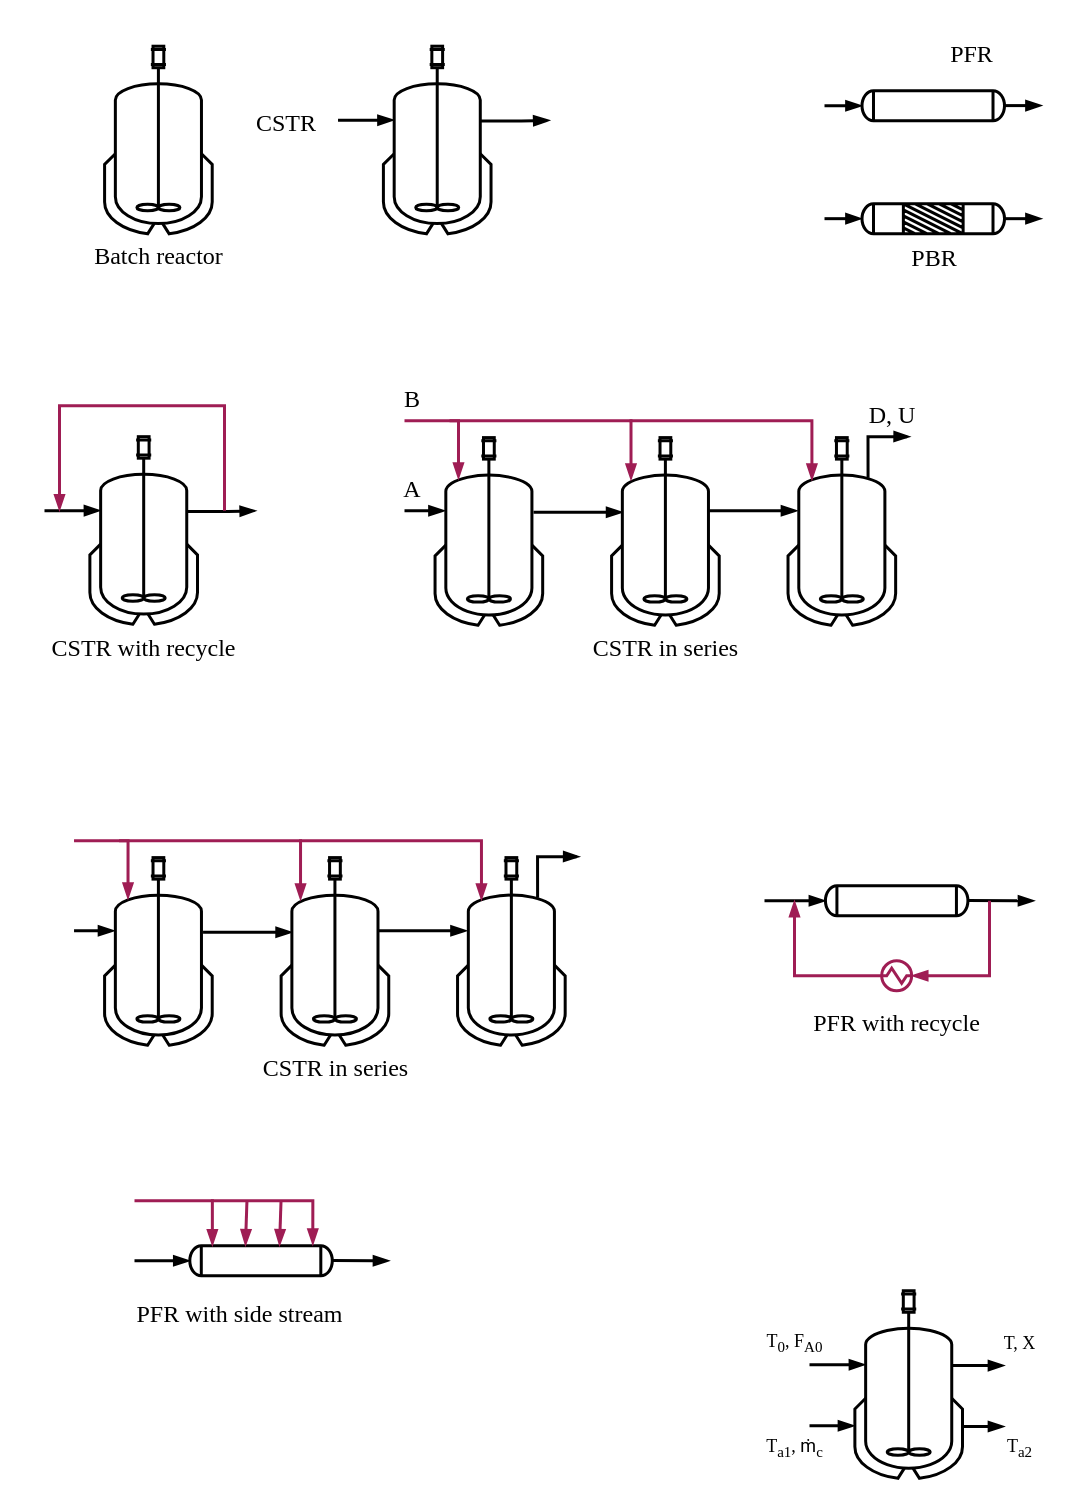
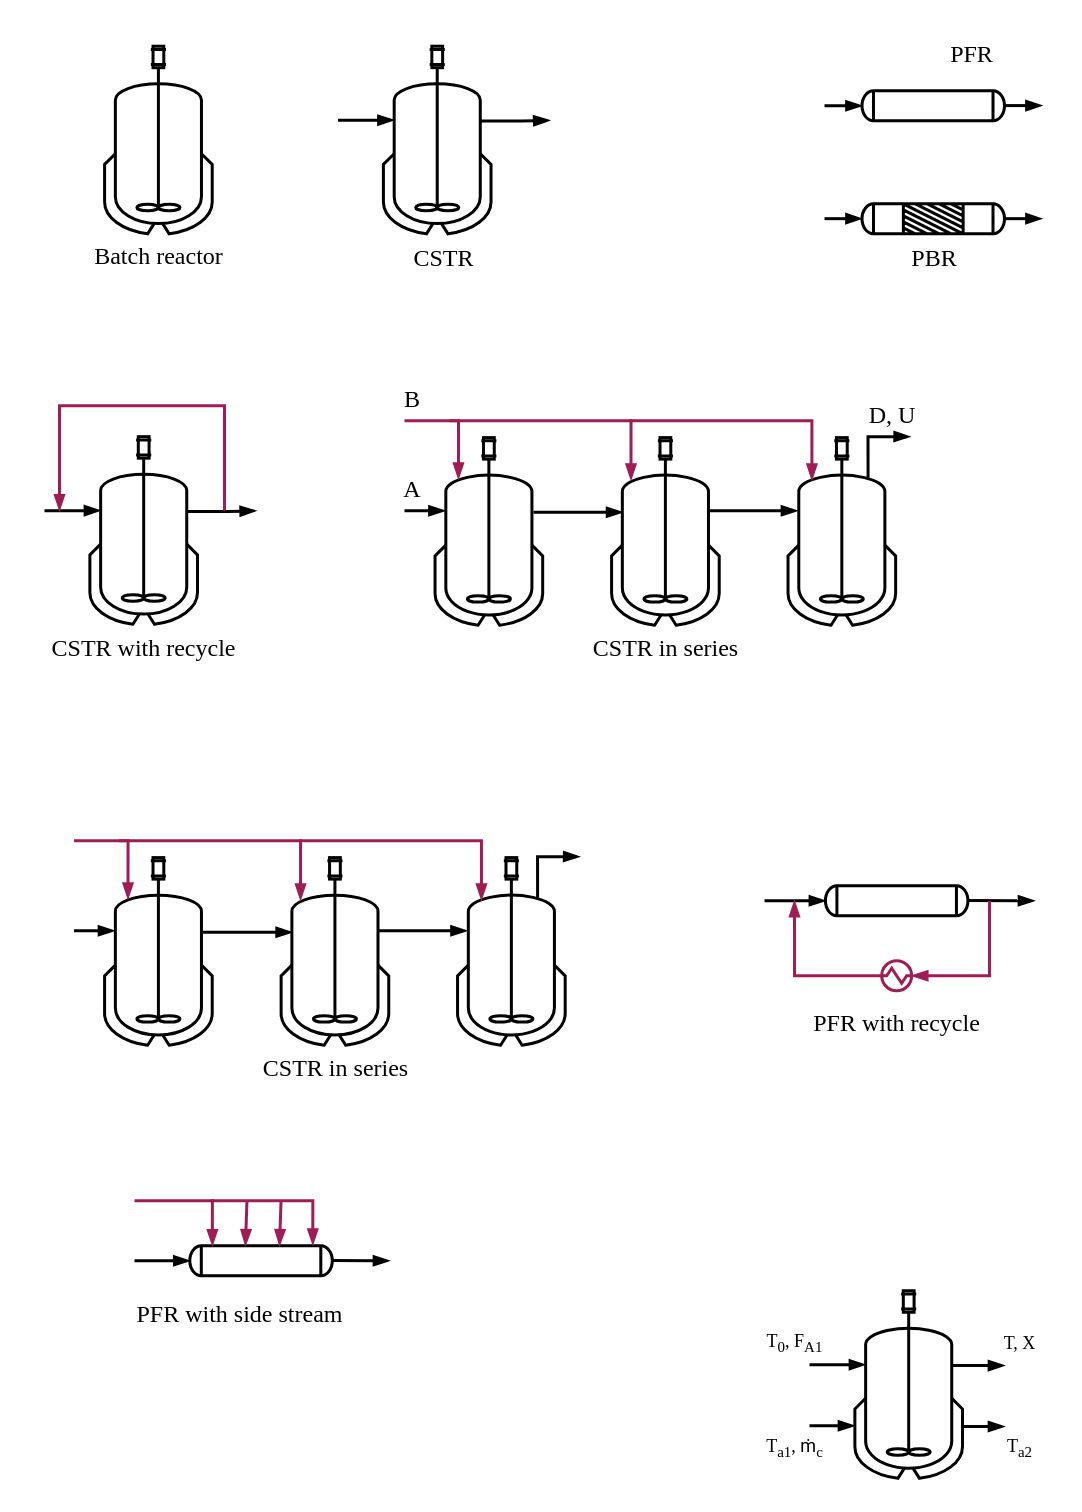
(286, 122) -> (444, 257)
(795, 1343) -> (795, 1343)
